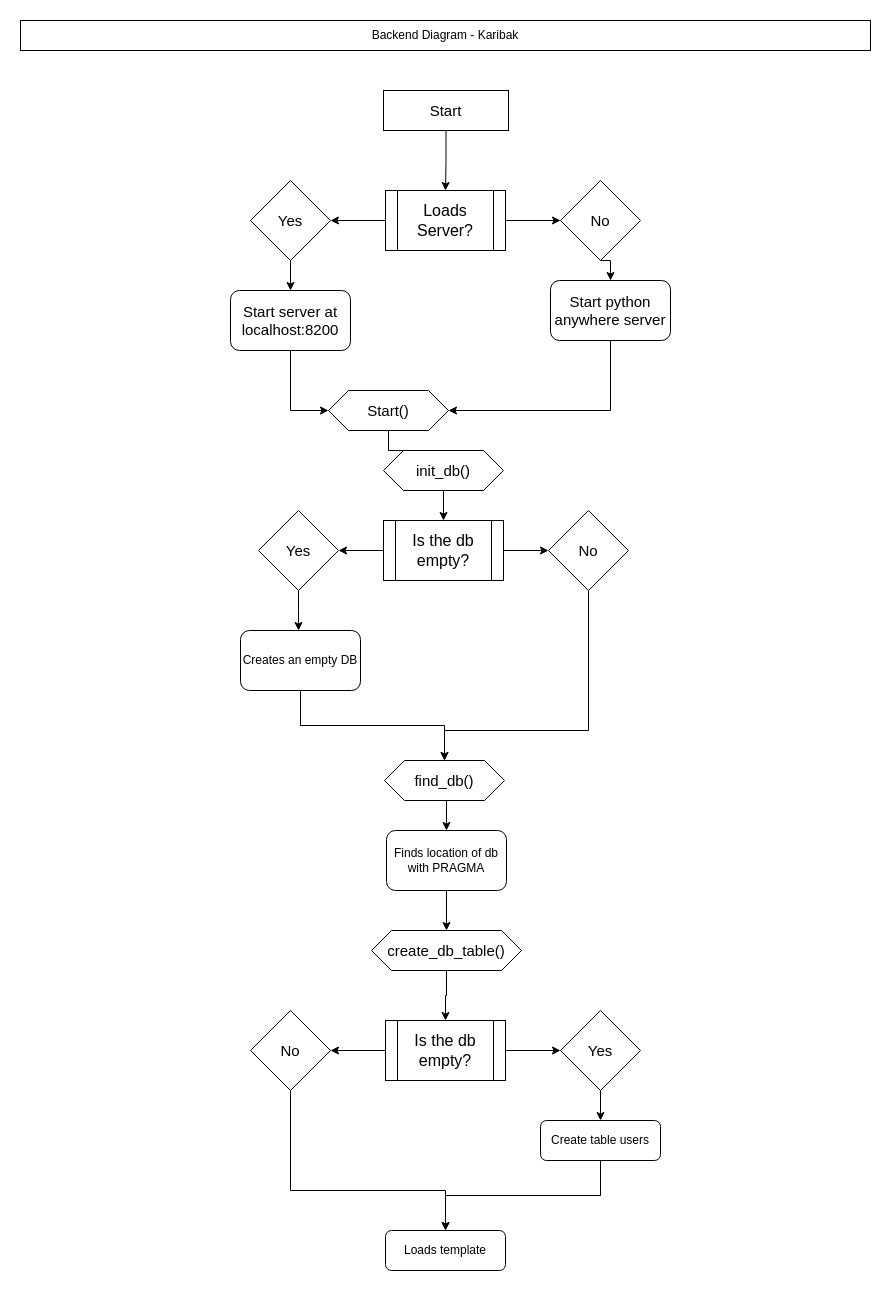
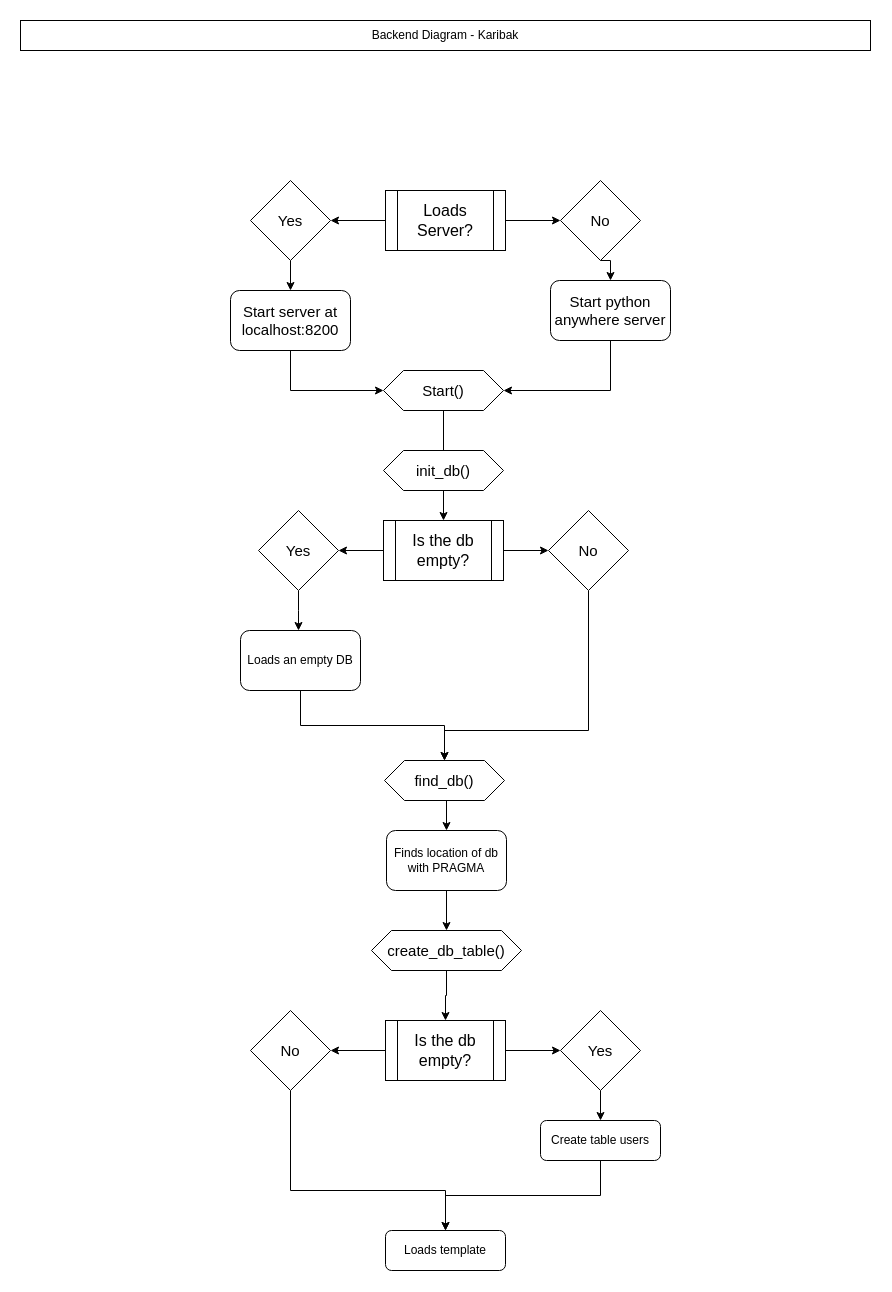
(446, 111) -> none
(446, 157) -> none
(389, 411) -> (444, 391)
(301, 661) -> (301, 661)
